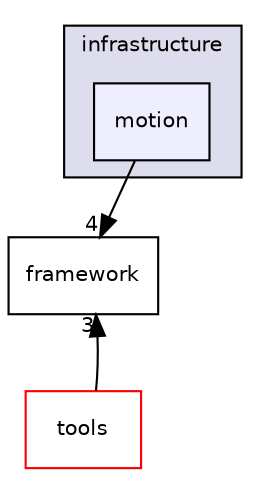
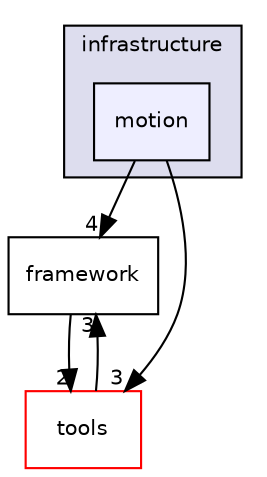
none -> (185, 273)
none -> (69, 342)
